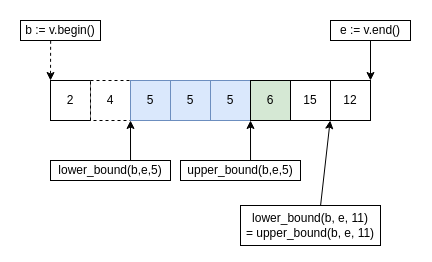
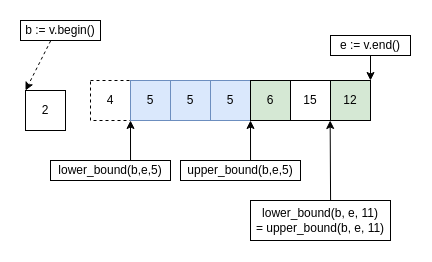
(371, 31) -> (371, 46)
(71, 101) -> (46, 111)
(351, 101) -> (351, 101)
(311, 226) -> (321, 221)
